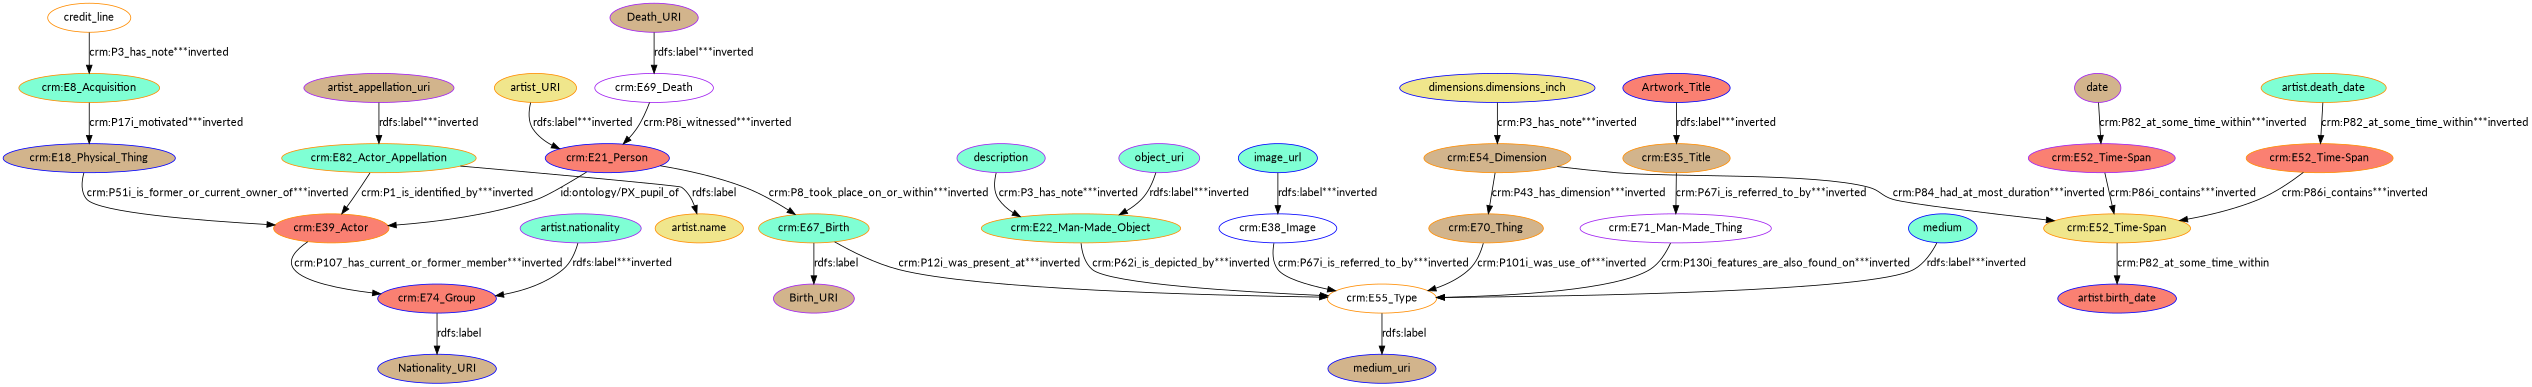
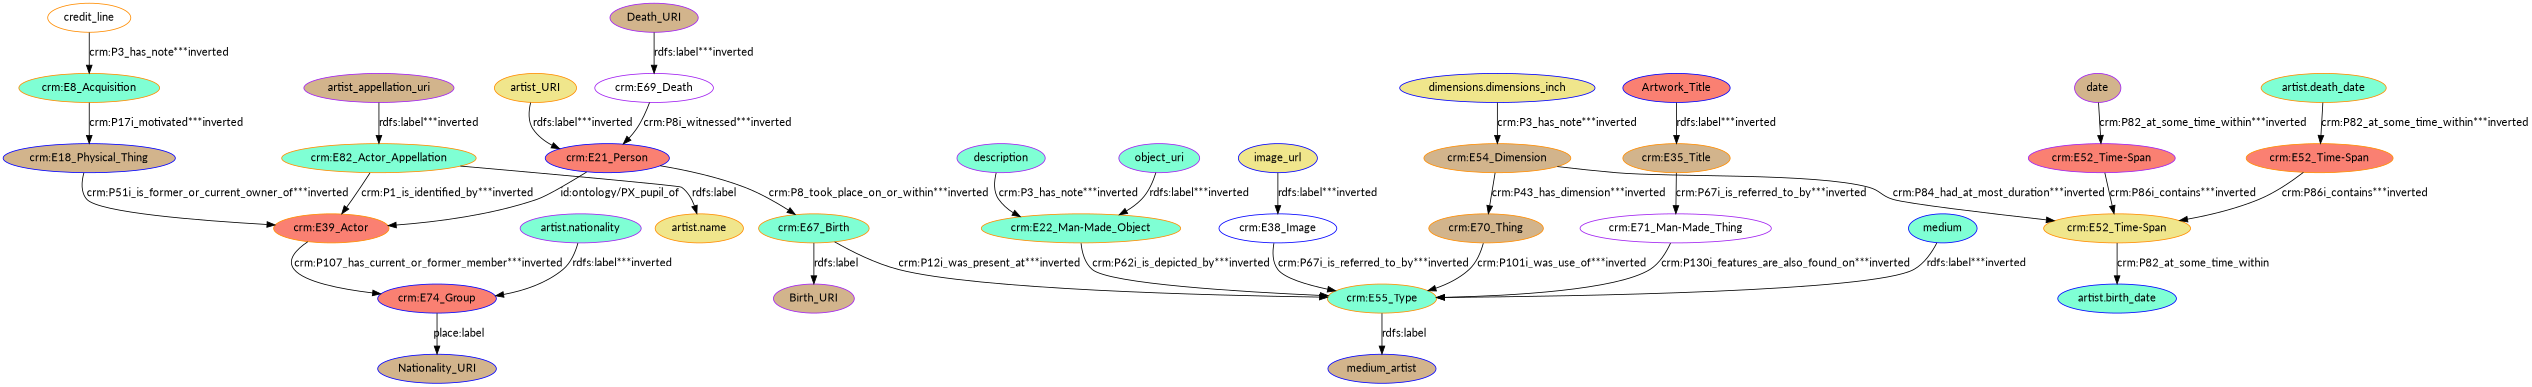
(1278, 158) -> (1278, 158)
(1382, 299) -> (1382, 299)
(2117, 299) -> (2117, 299)
(459, 334) -> (459, 334)
(1382, 369) -> (1382, 369)
